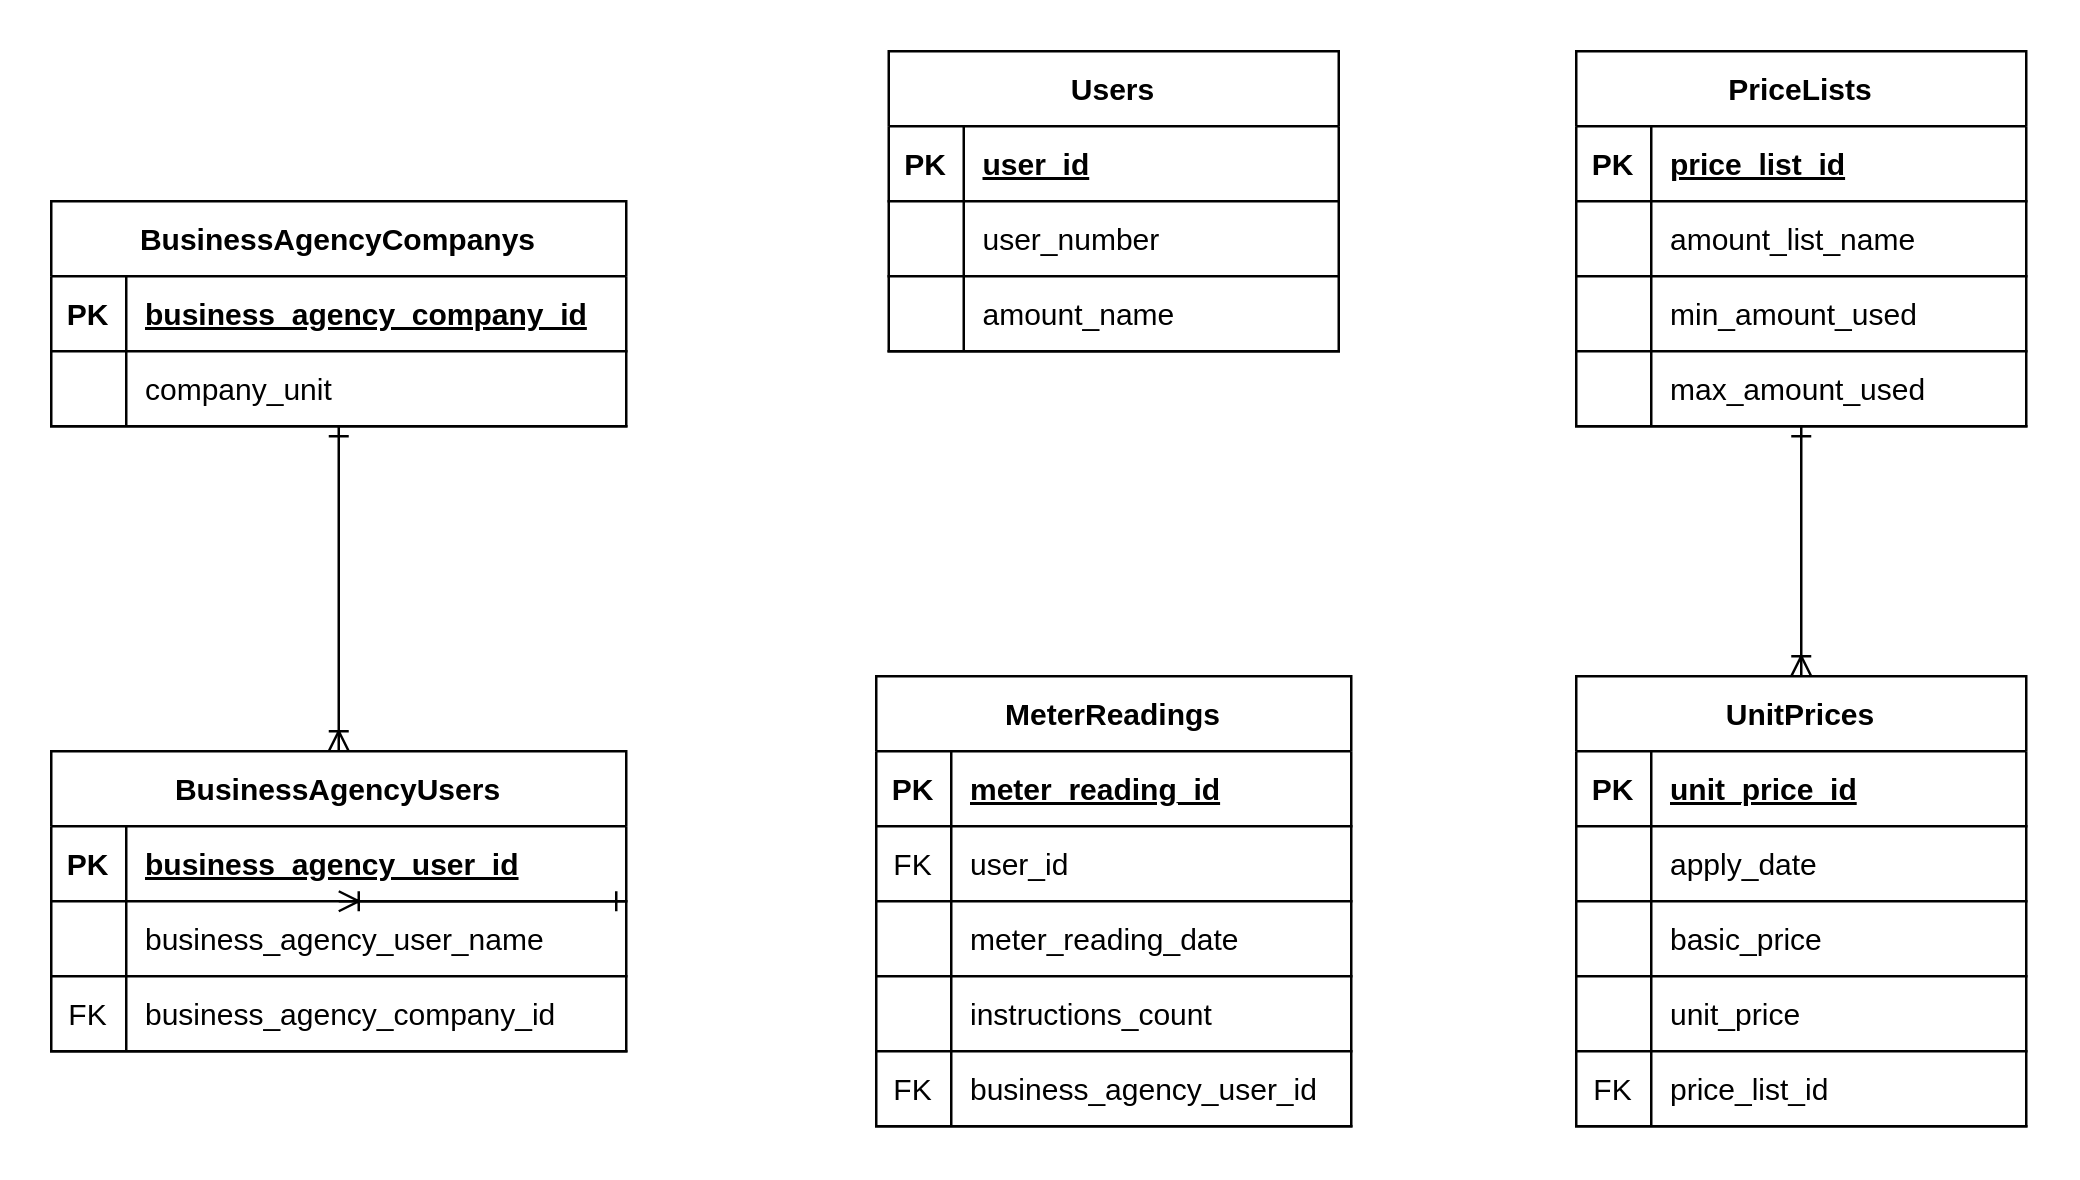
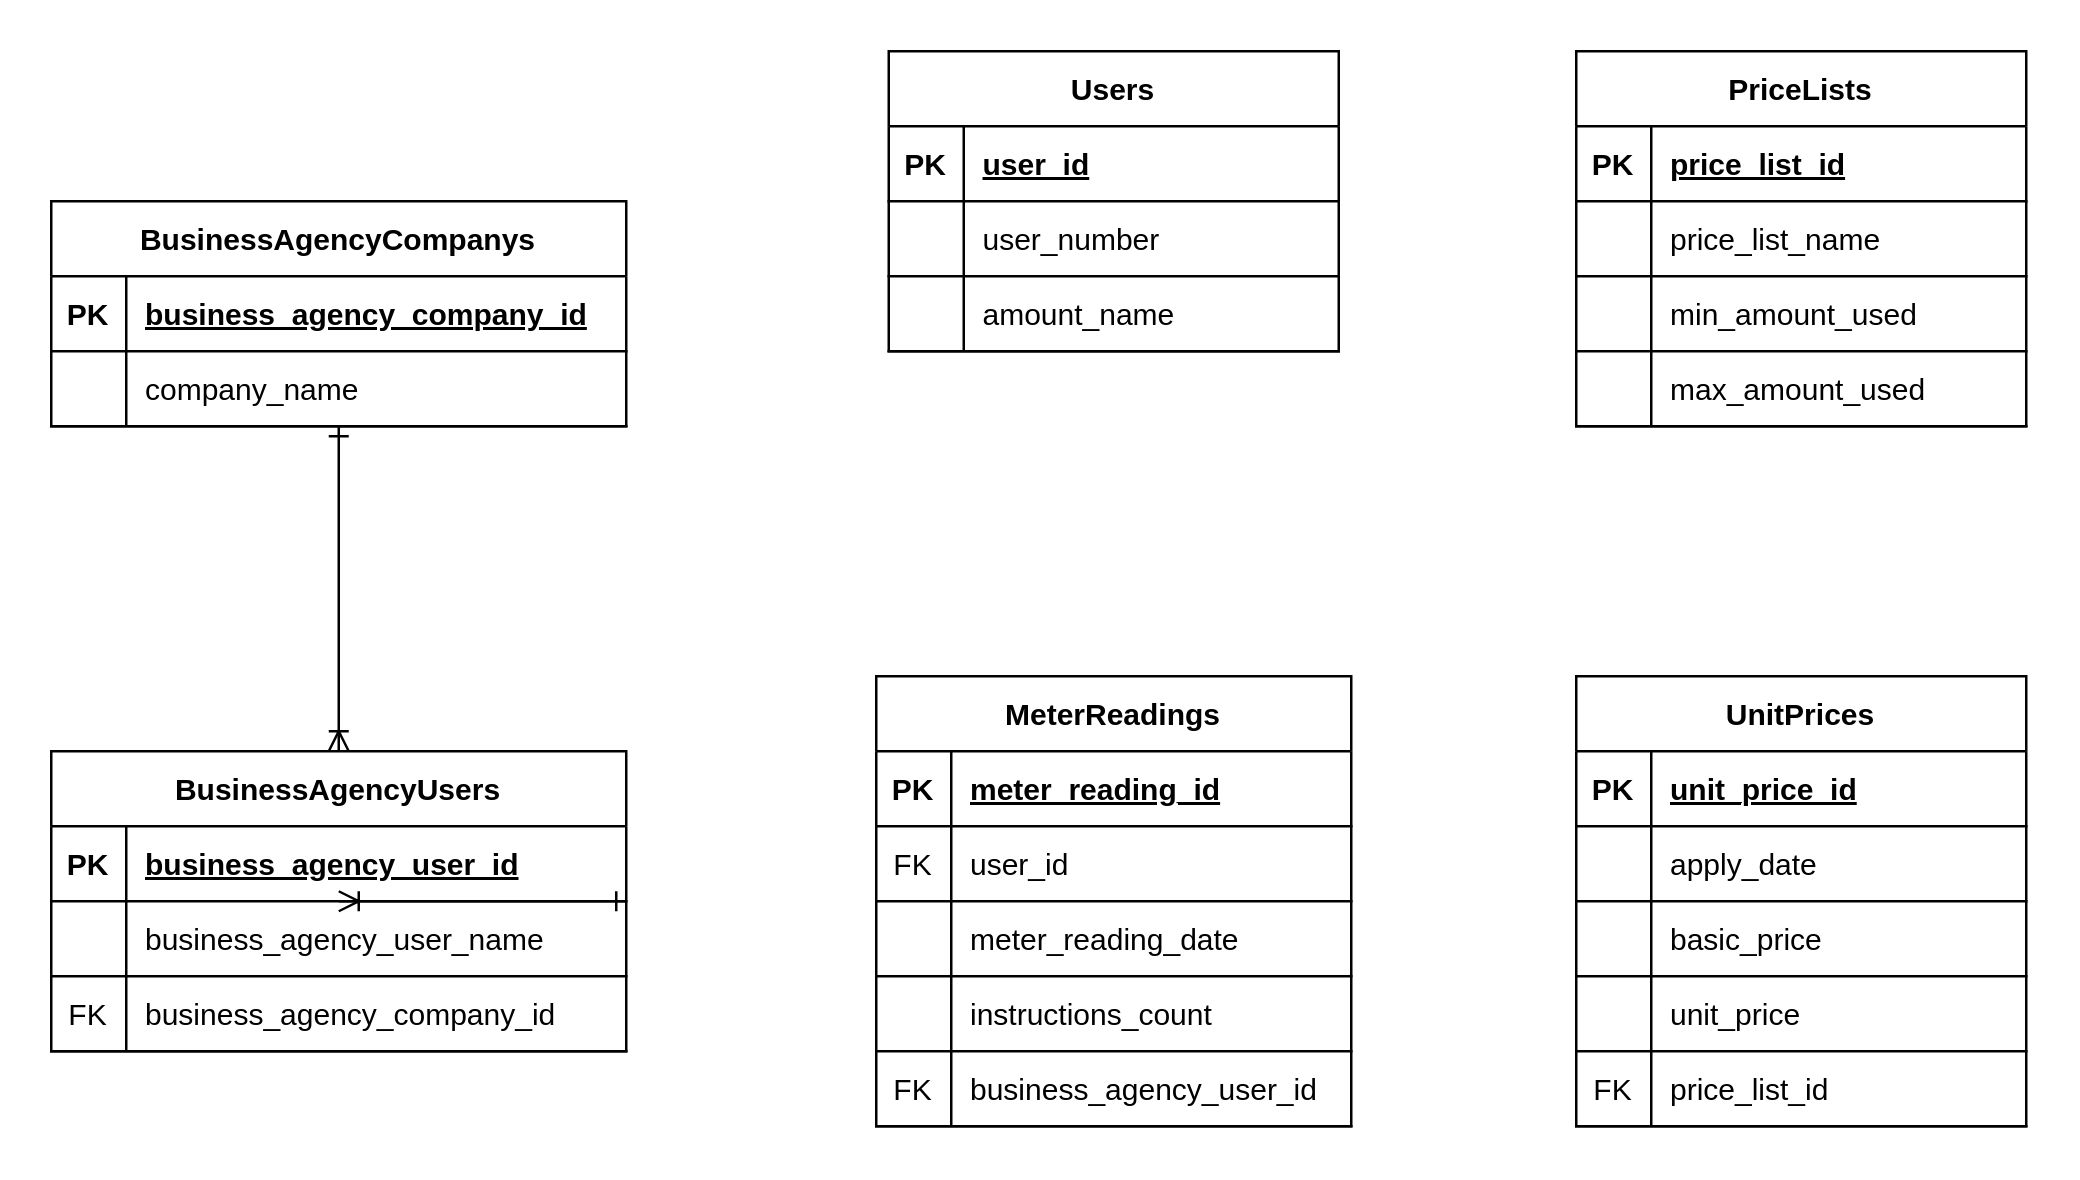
(1797, 240) -> (1784, 240)
(242, 390) -> (246, 390)
(1801, 553) -> none
